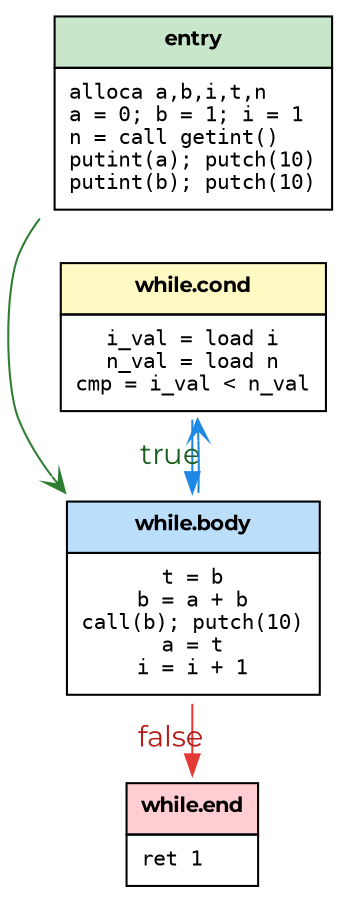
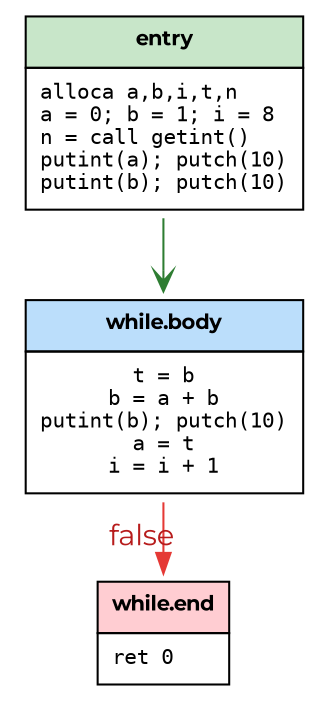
(187, 115) -> (158, 115)
(192, 337) -> none
(193, 623) -> (164, 421)
(173, 859) -> (144, 658)
